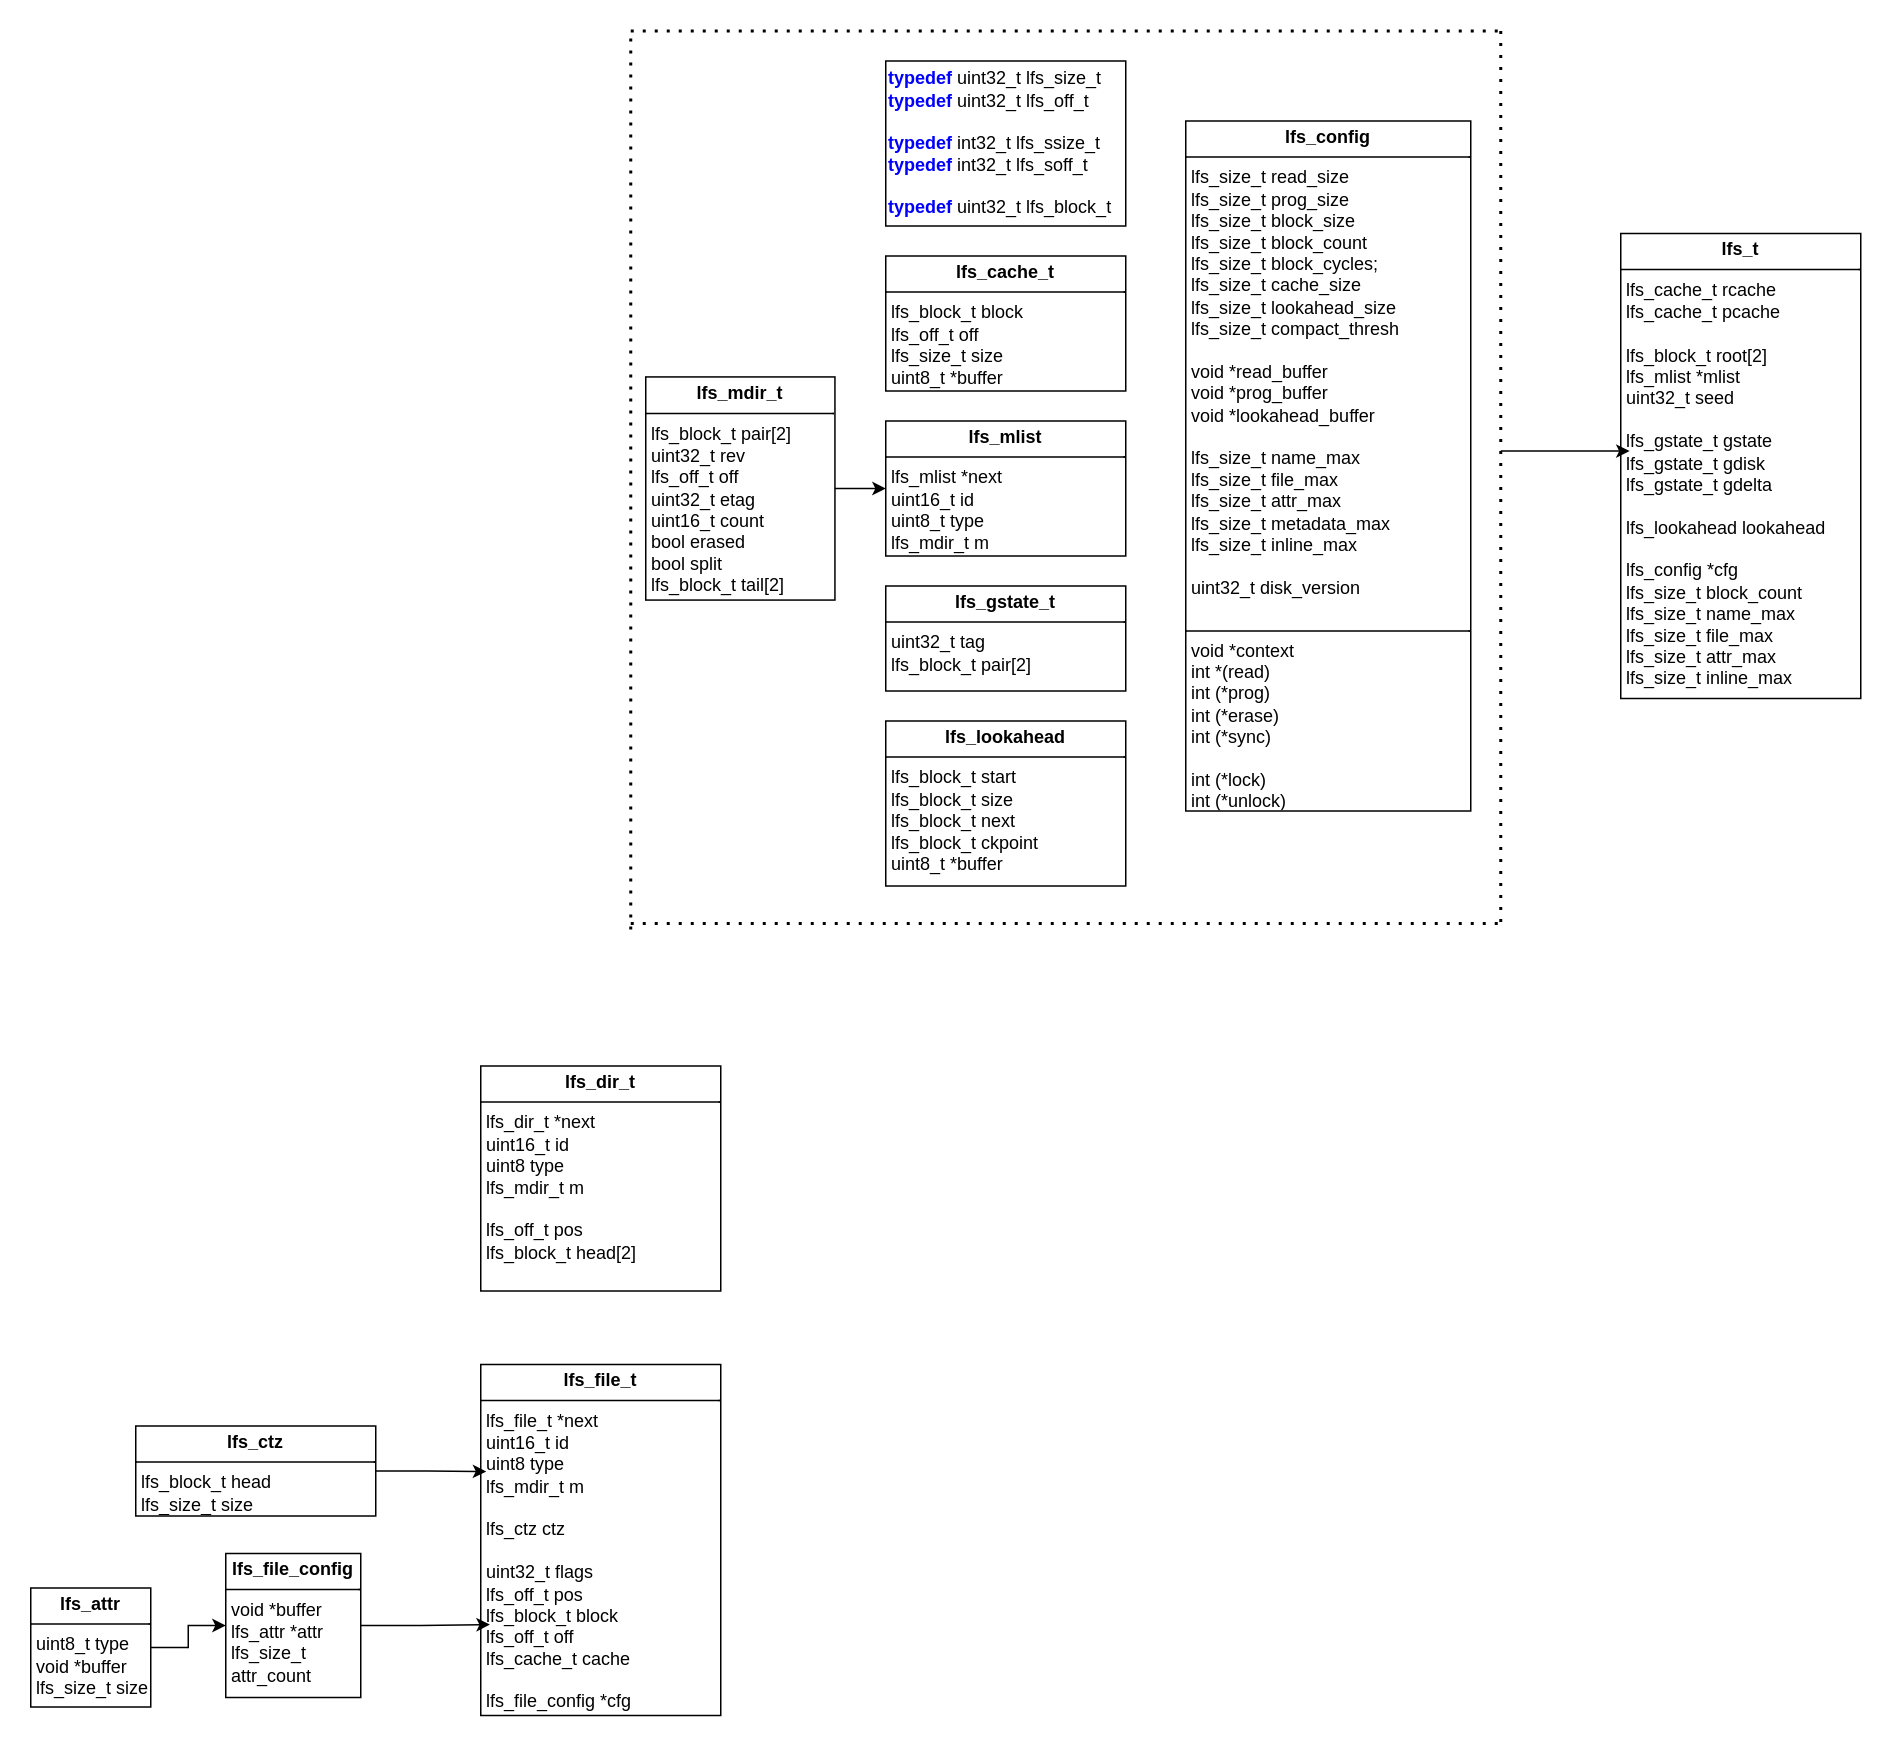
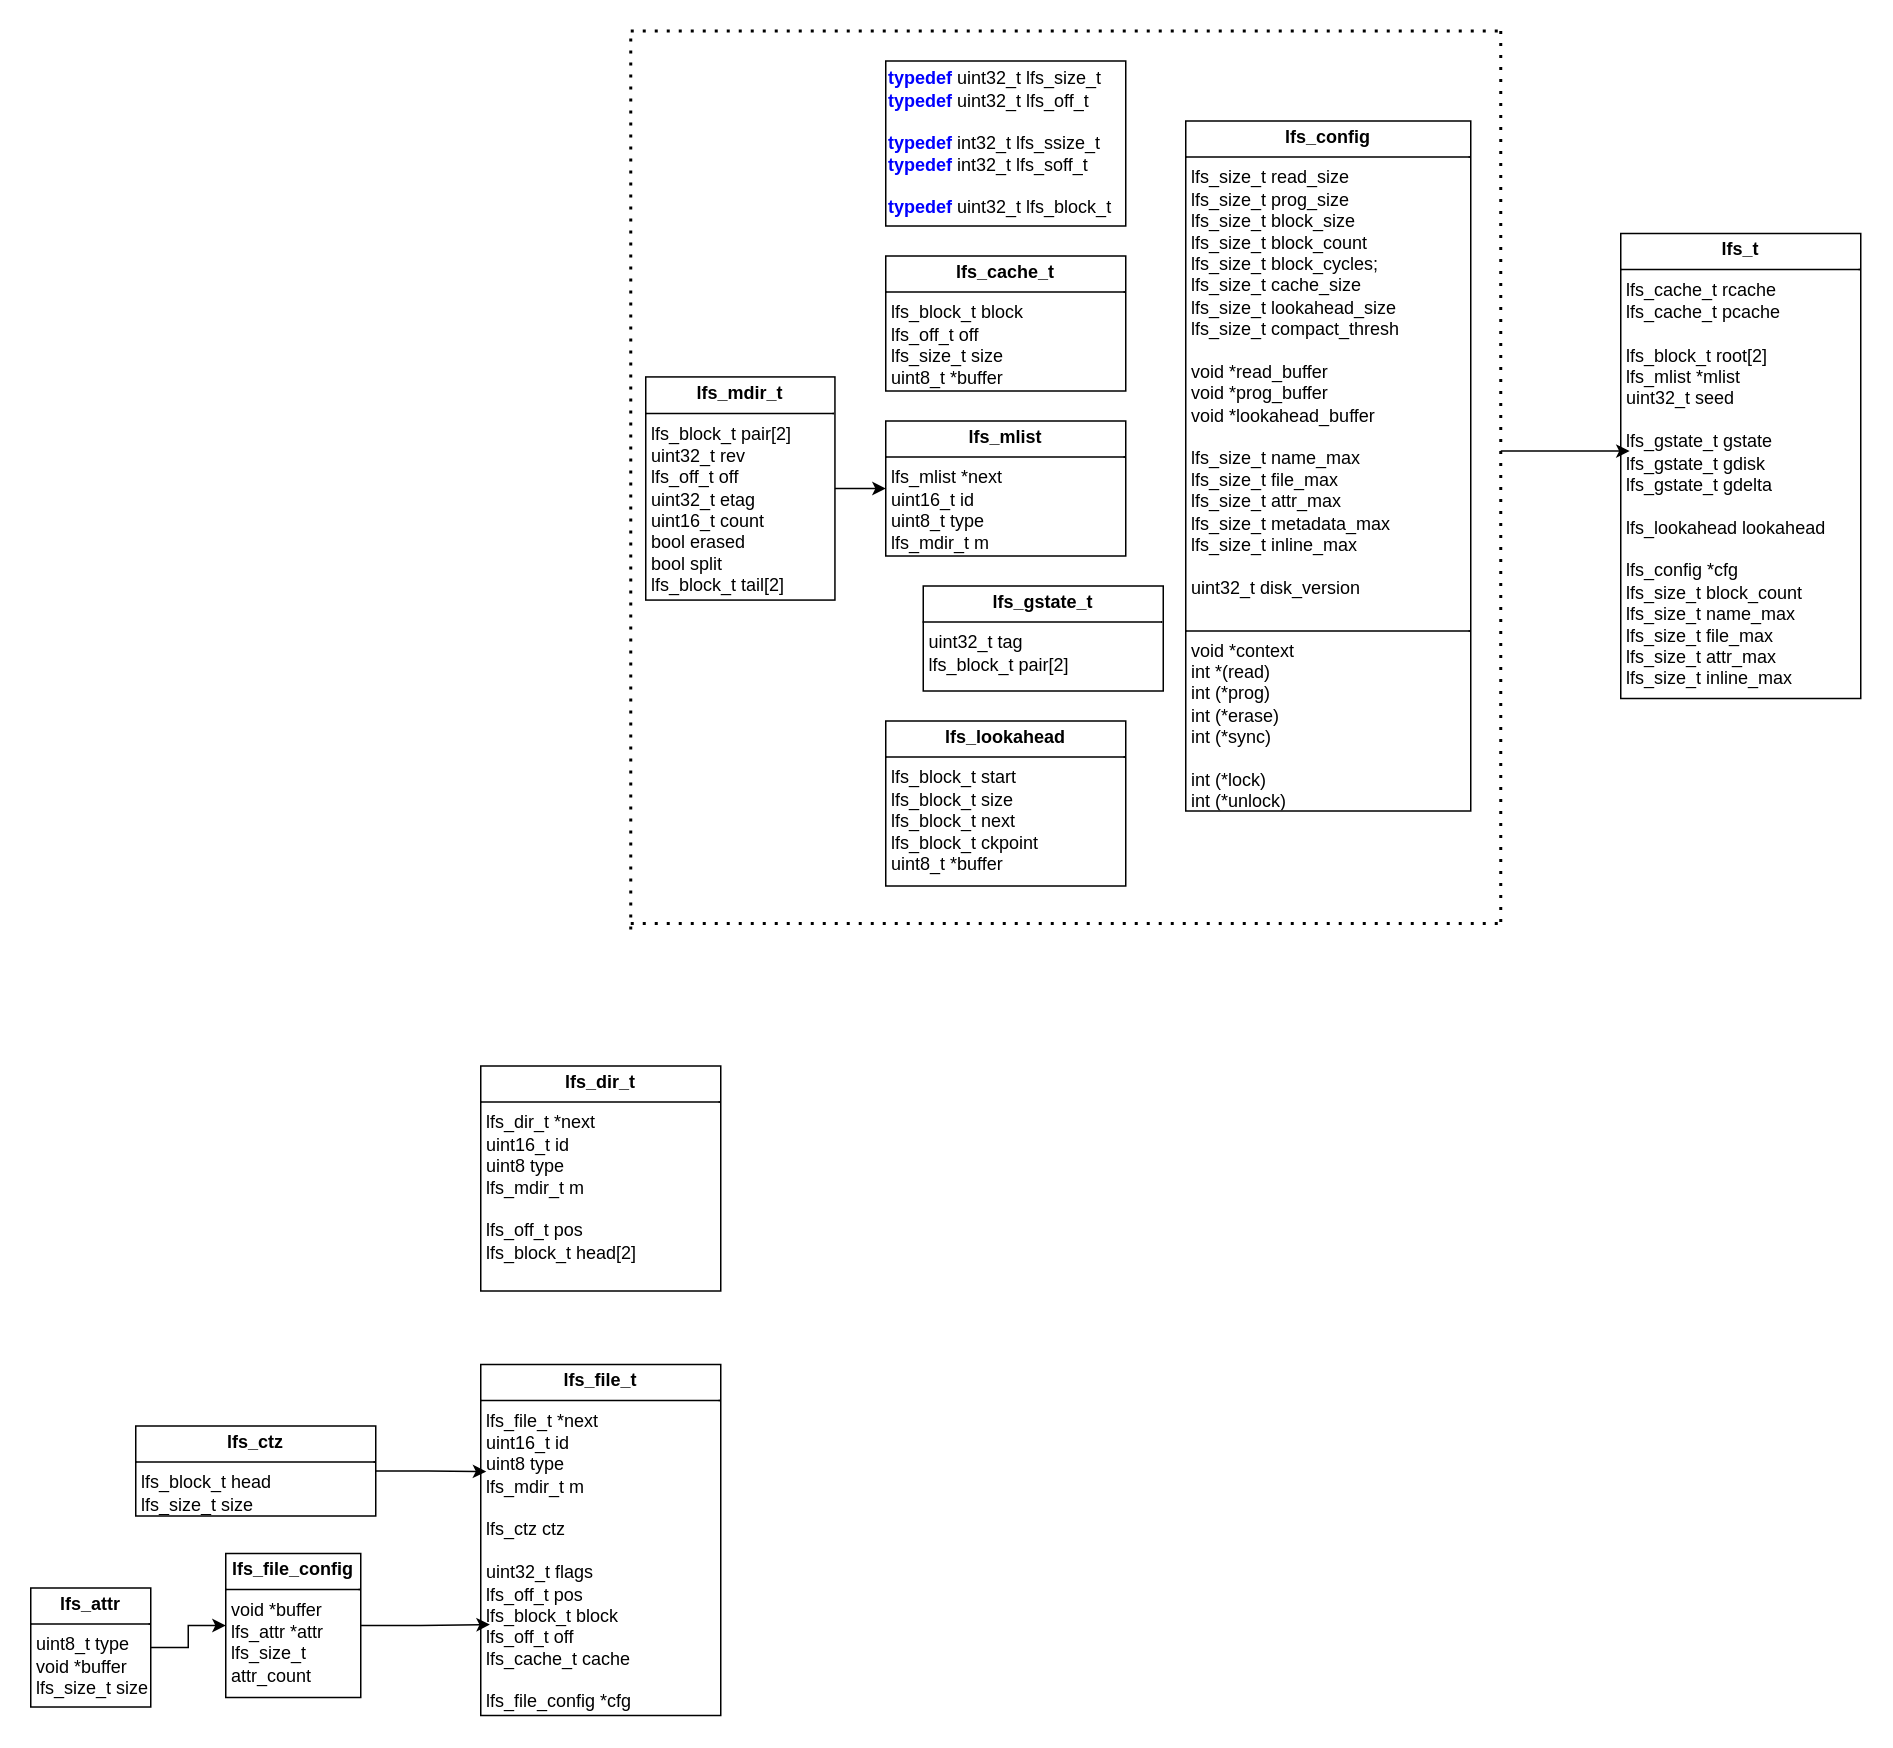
(1006, 638) -> (1043, 638)
